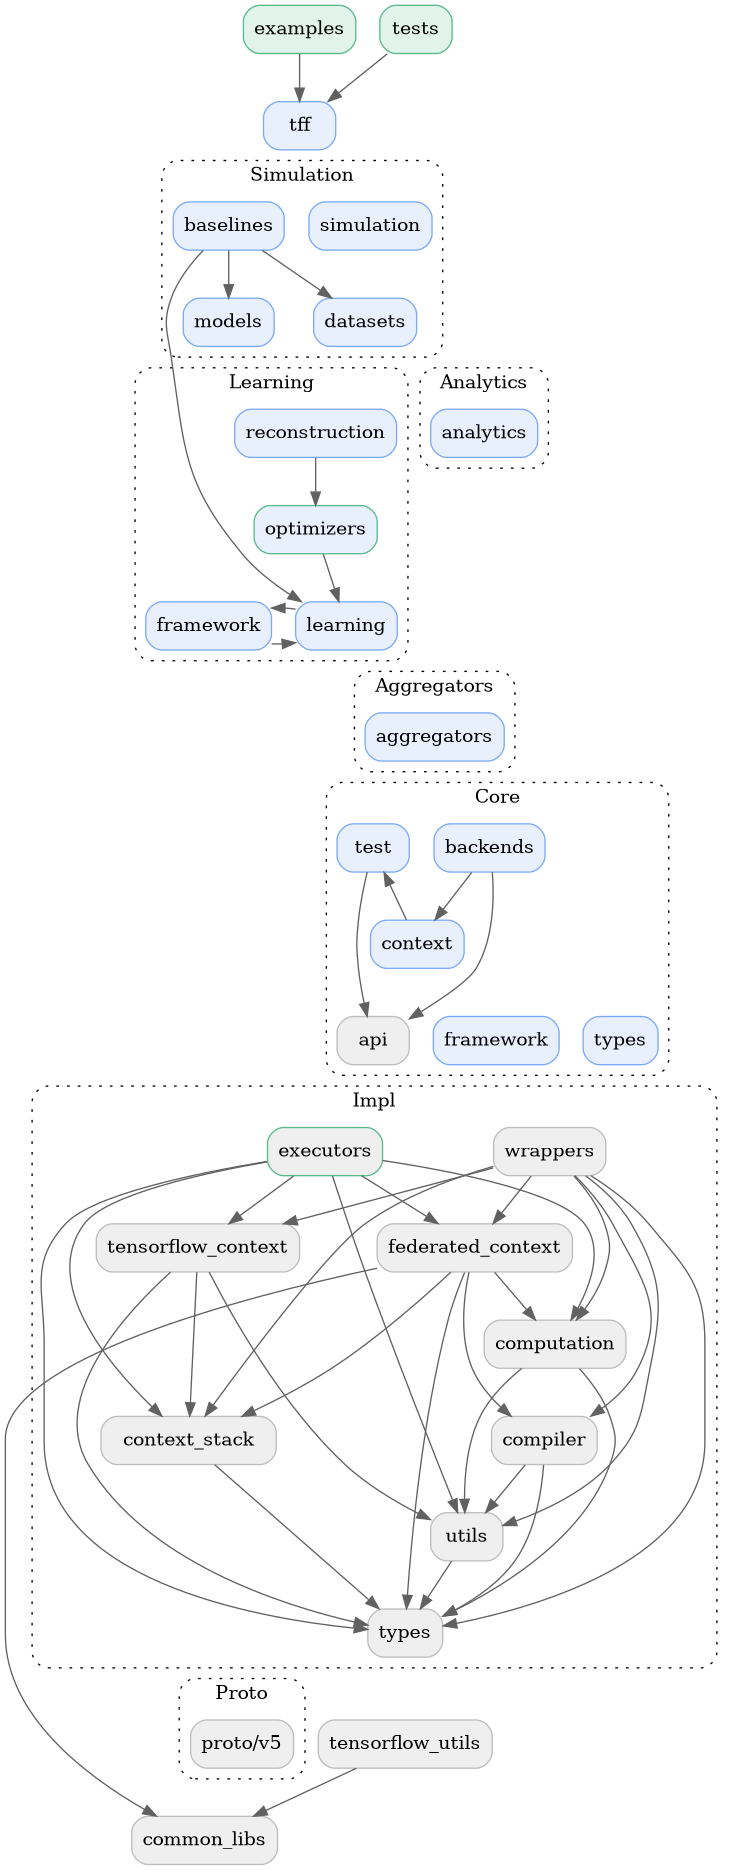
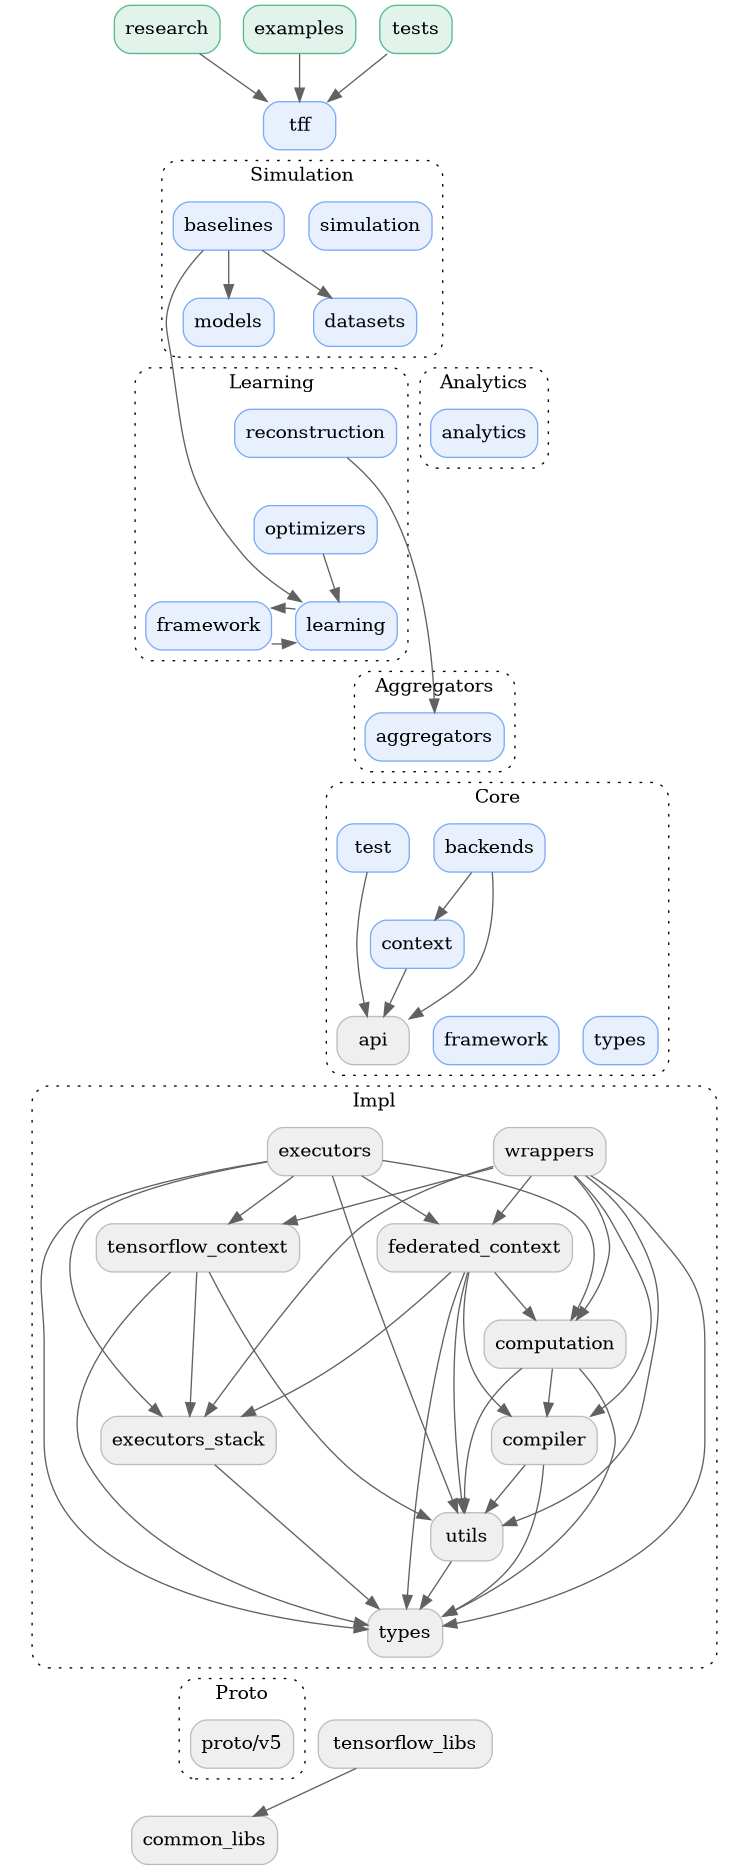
none -> (167, 29)
(316, 475) -> (416, 575)
(316, 530) -> (316, 530)
(398, 902) -> (398, 986)
(325, 1152) -> (325, 1152)
none -> (550, 1386)
(189, 1440) -> (189, 1440)
(5, 1442) -> (454, 1385)
(405, 1744) -> (405, 1744)
